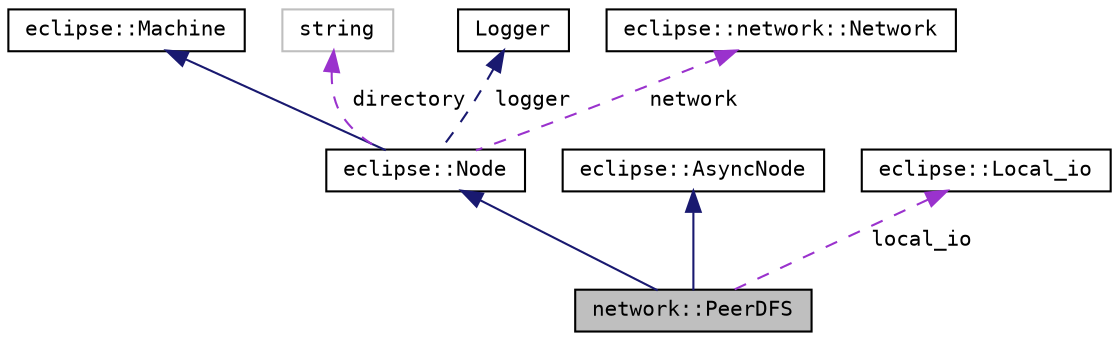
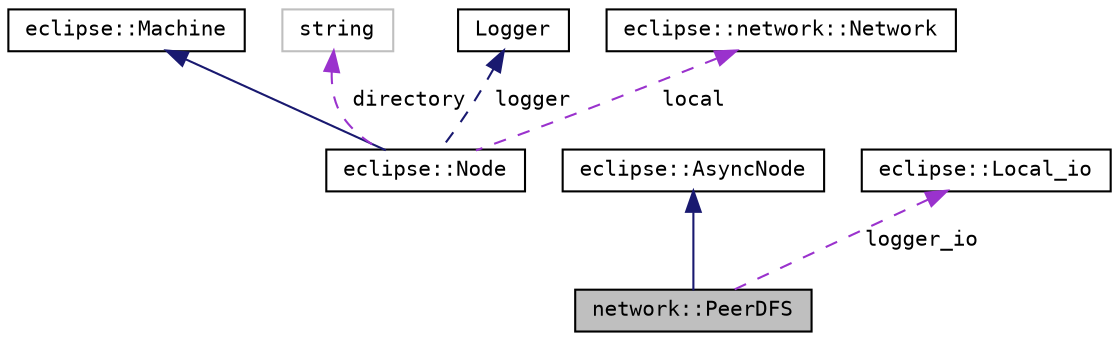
(688, 100) -> (688, 100)
(916, 241) -> (916, 241)
(569, 245) -> none
